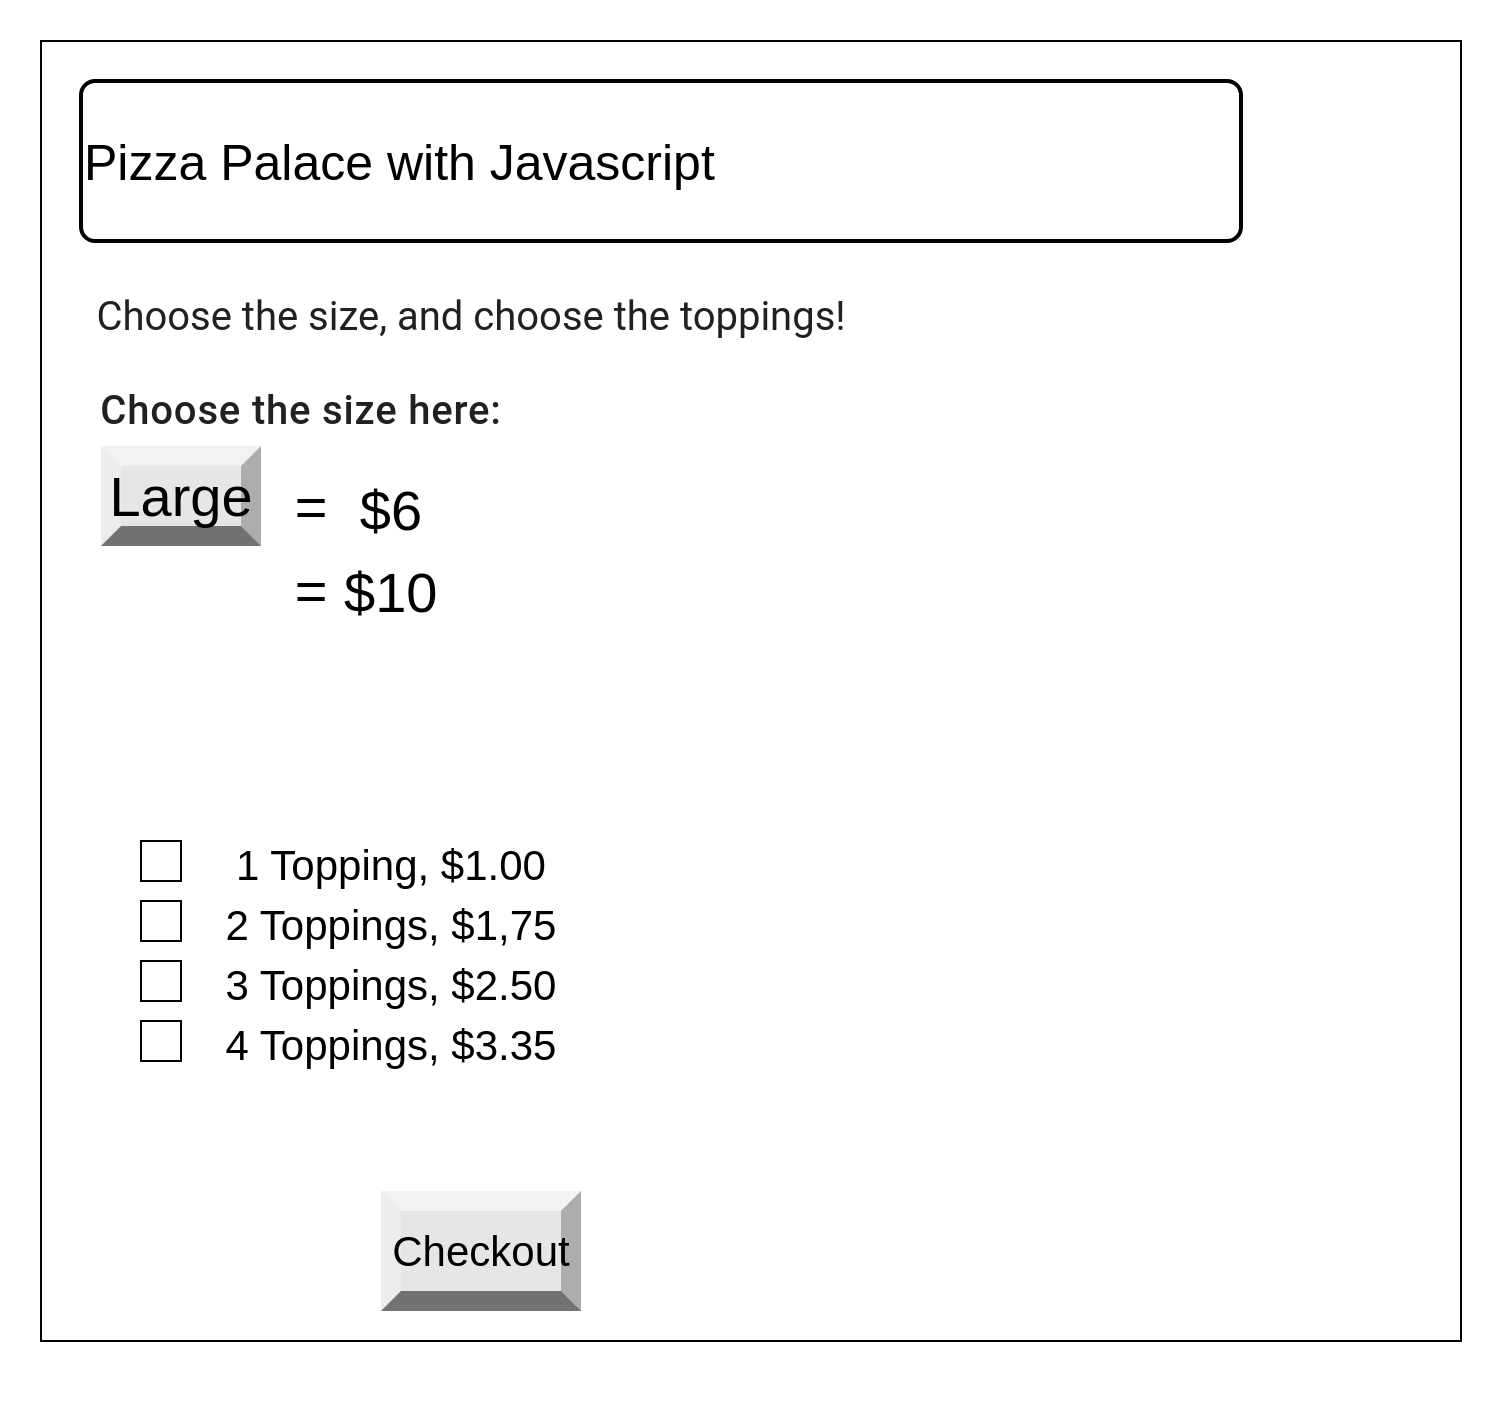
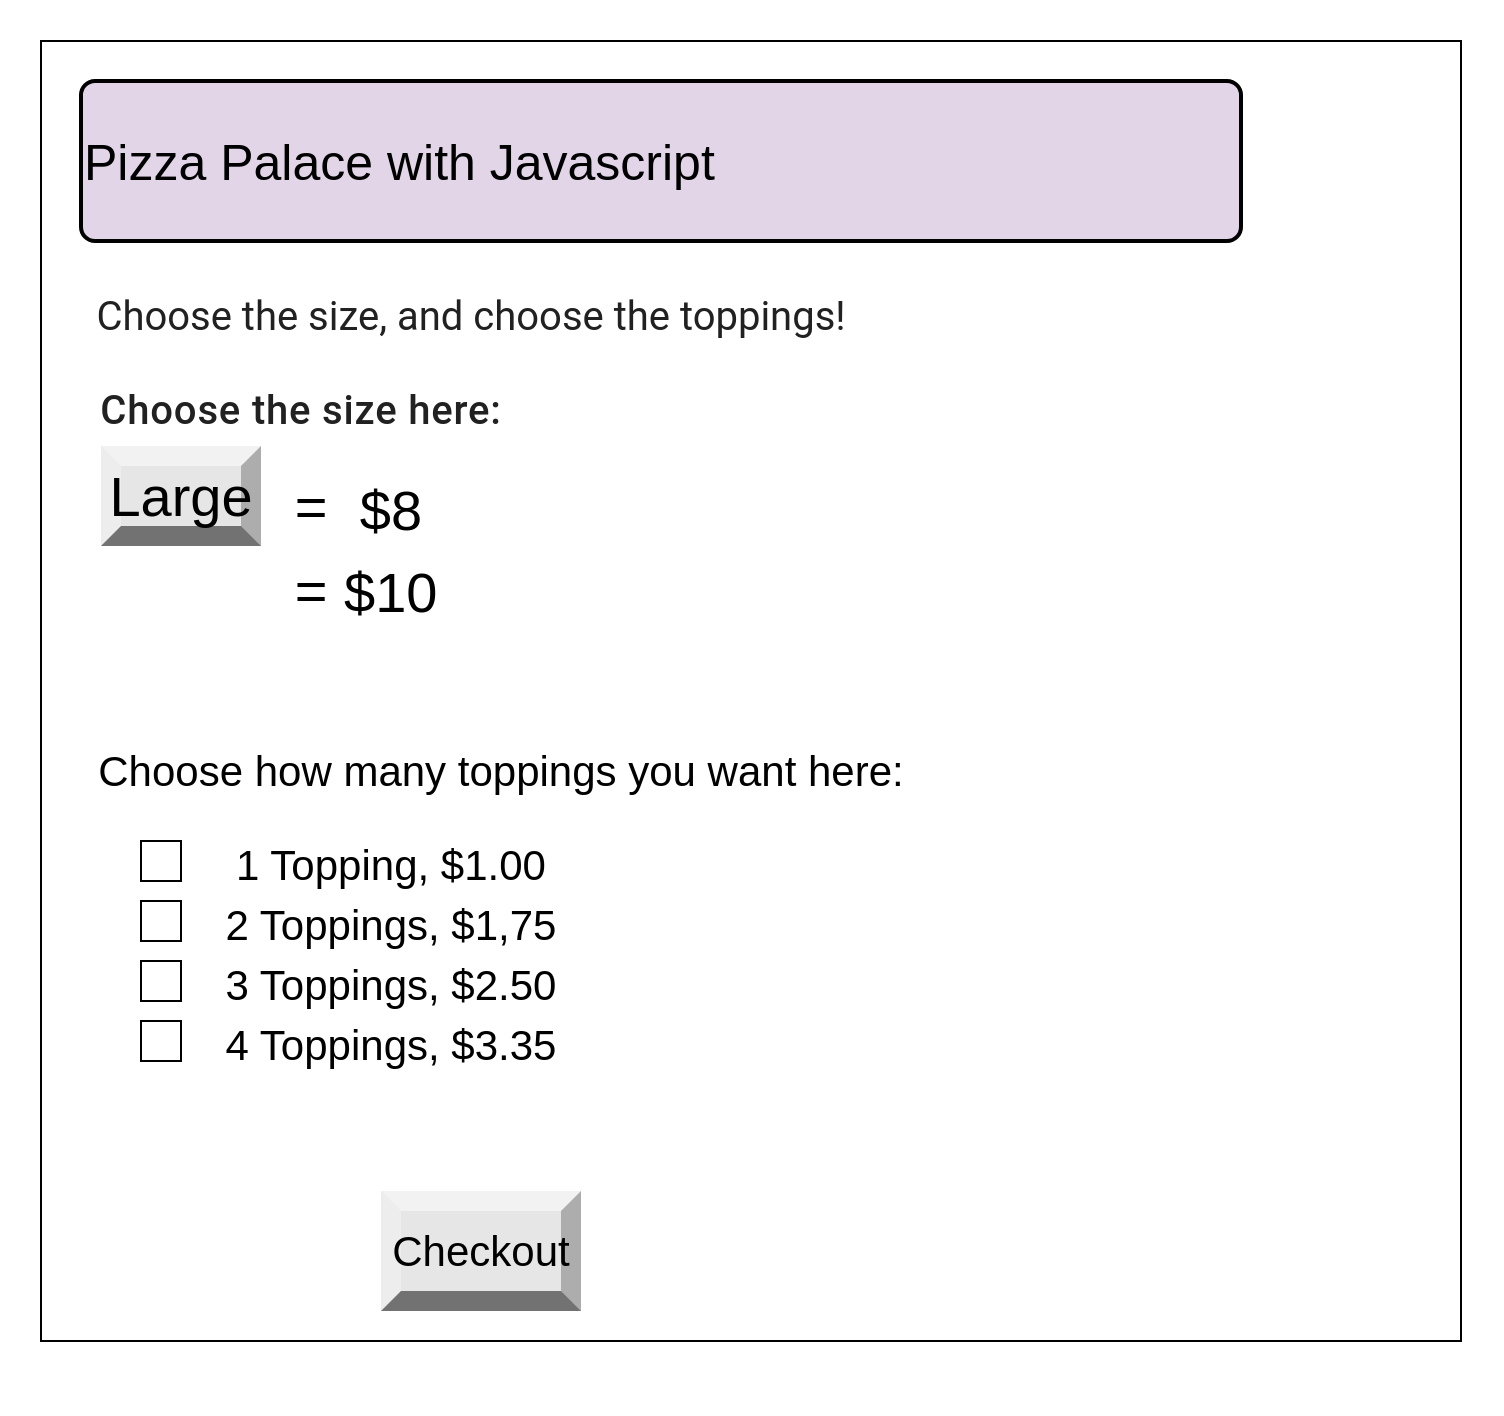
(661, 161) -> (661, 161)
(392, 511) -> (392, 511)
none -> (501, 771)
